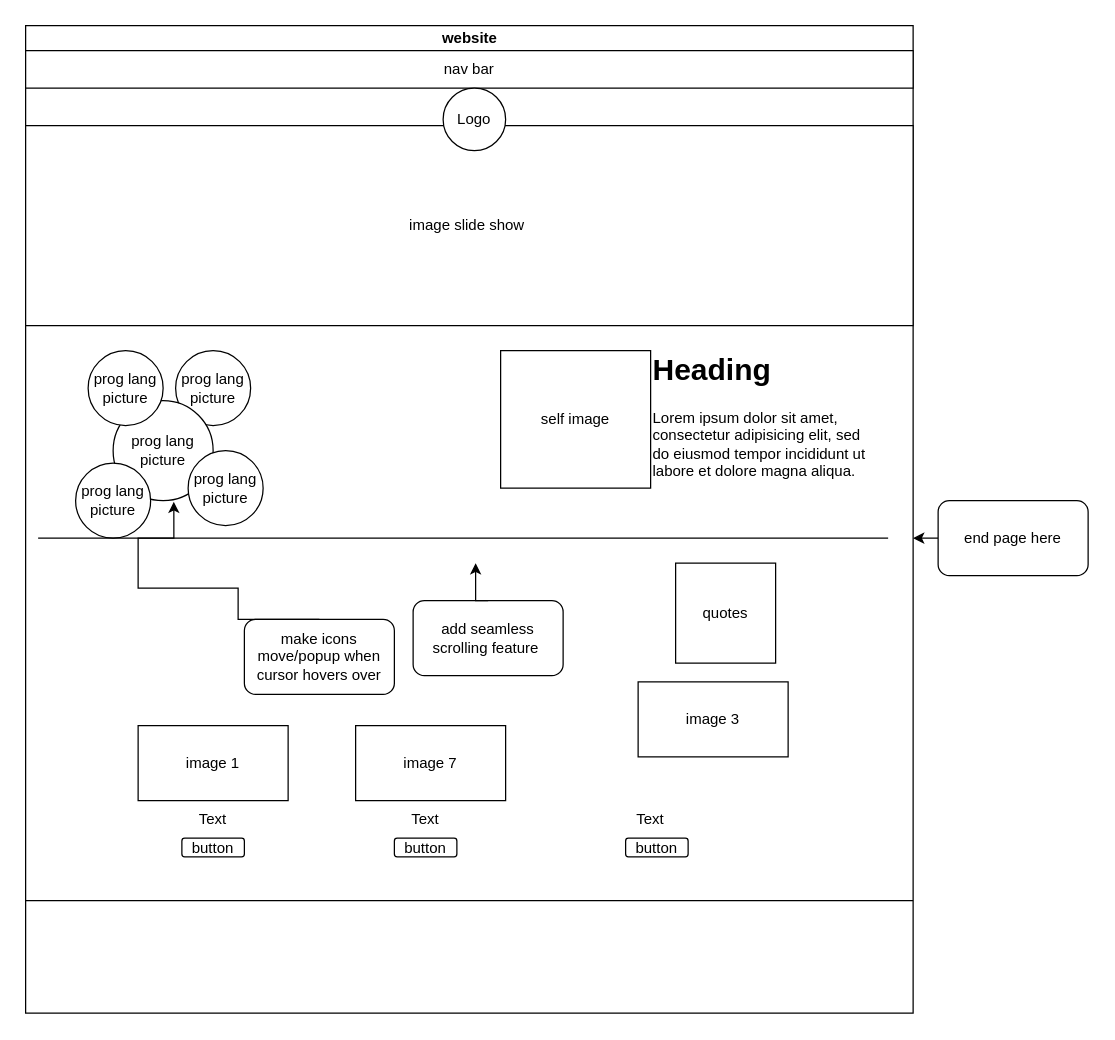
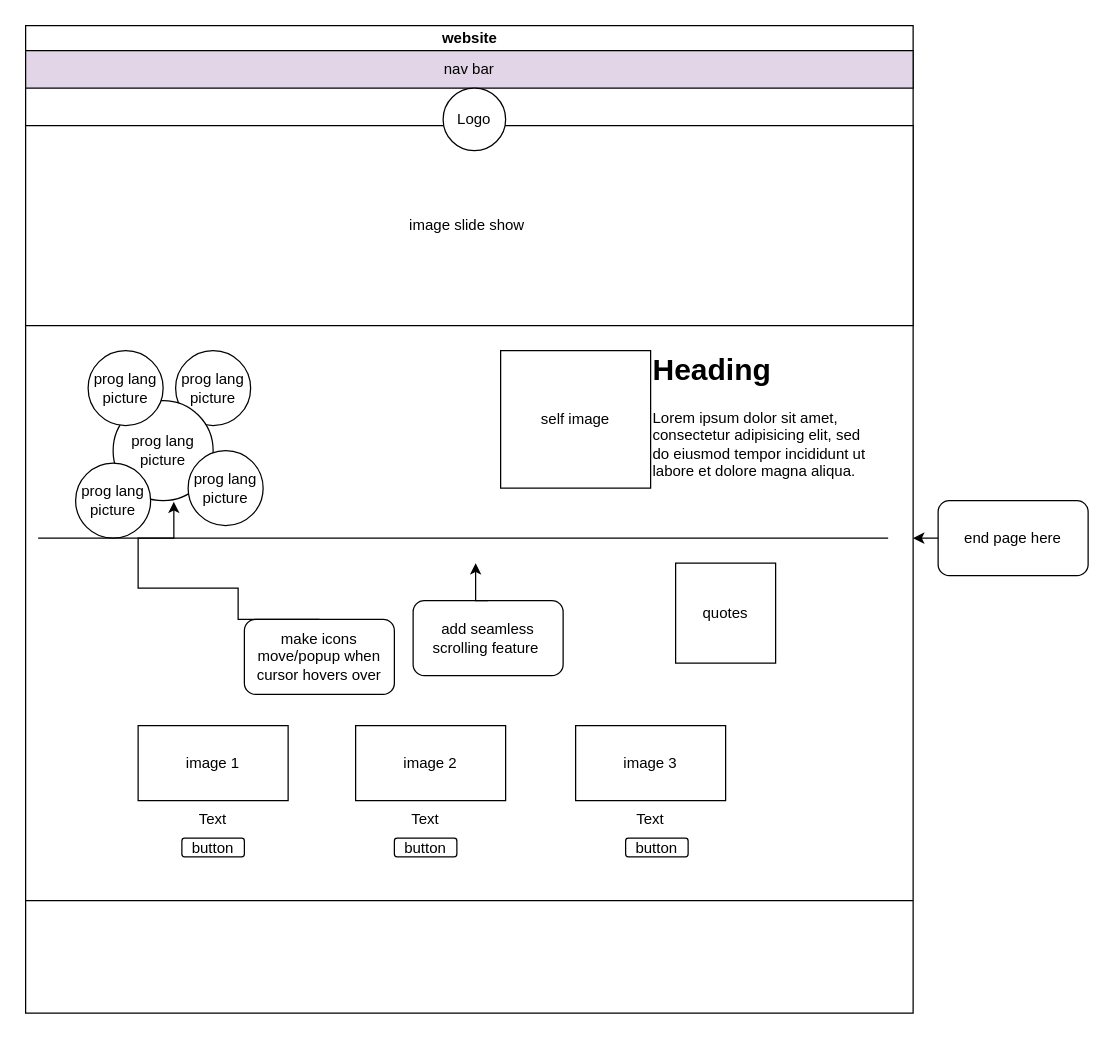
(469, 69) -> (469, 69)
(713, 719) -> (651, 763)
(431, 763) -> (431, 763)
